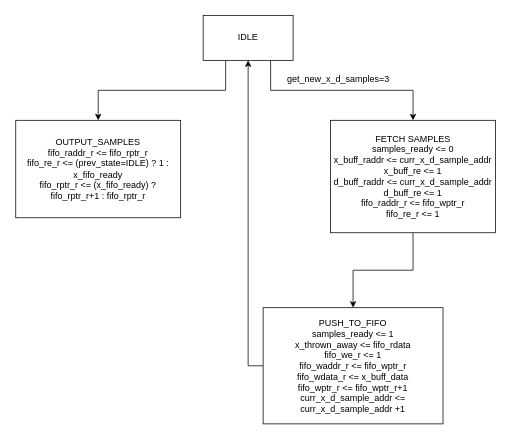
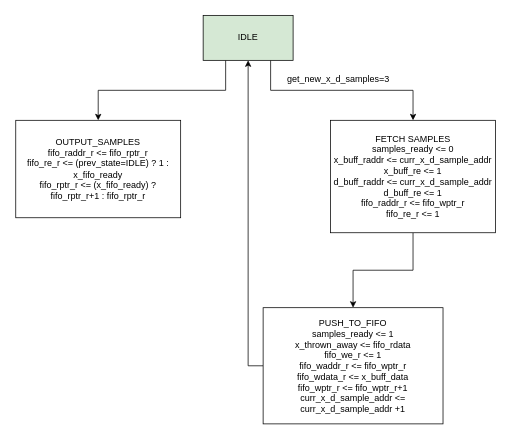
(248, 38) -> (248, 38)
